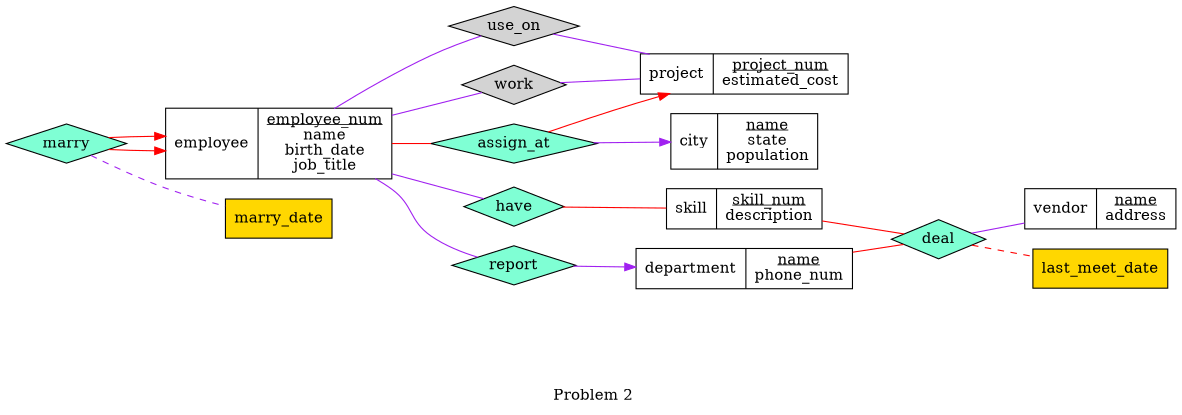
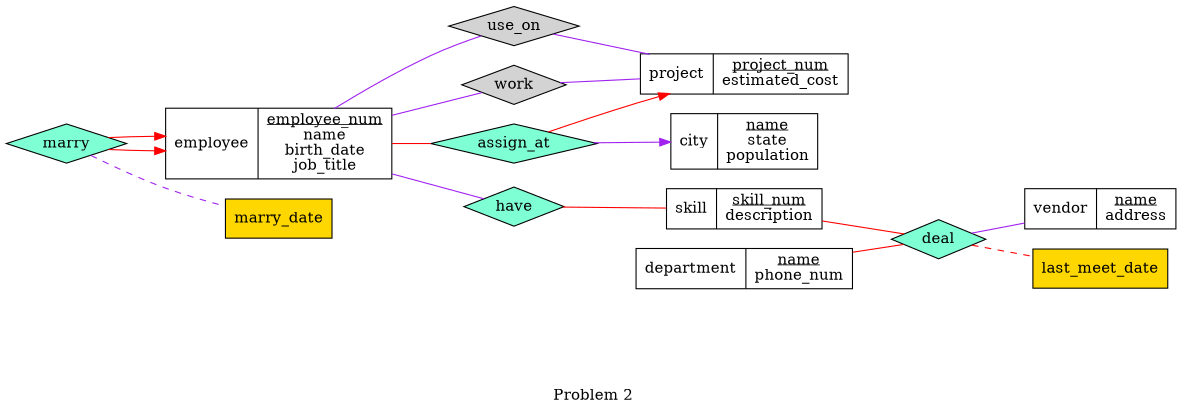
(514, 265) -> none
